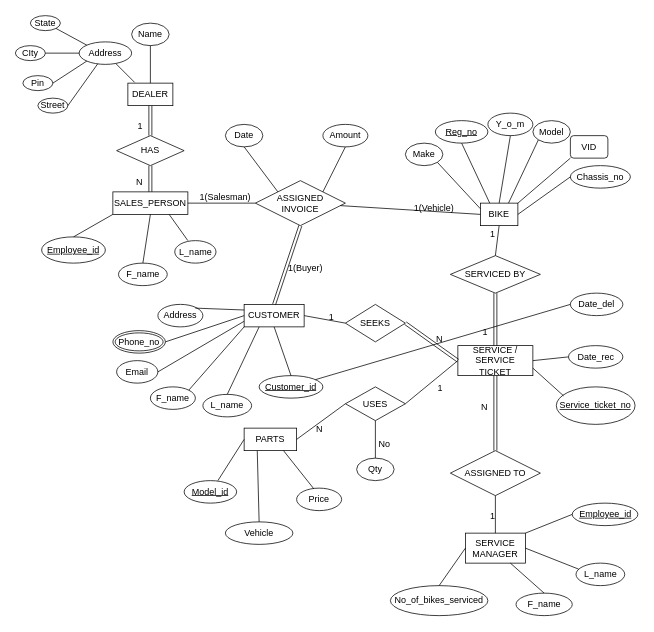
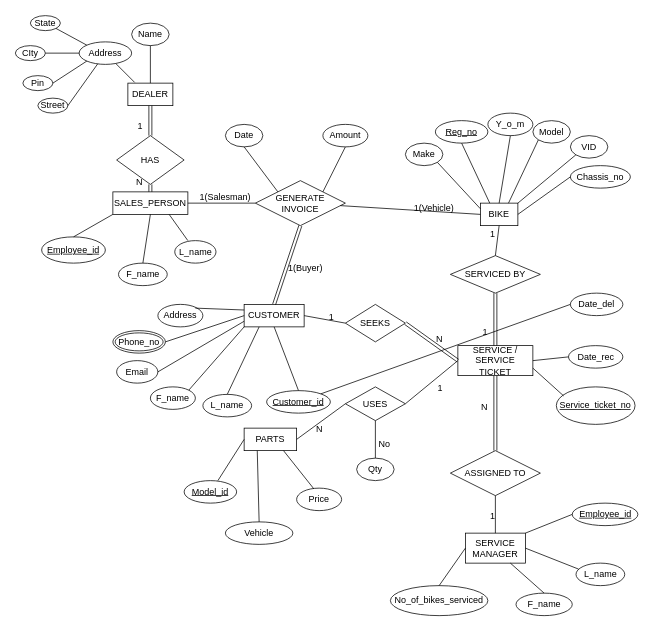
(589, 147) -> (589, 147)
(150, 150) -> (150, 160)
(300, 203) -> (300, 203)
(291, 387) -> (299, 402)
